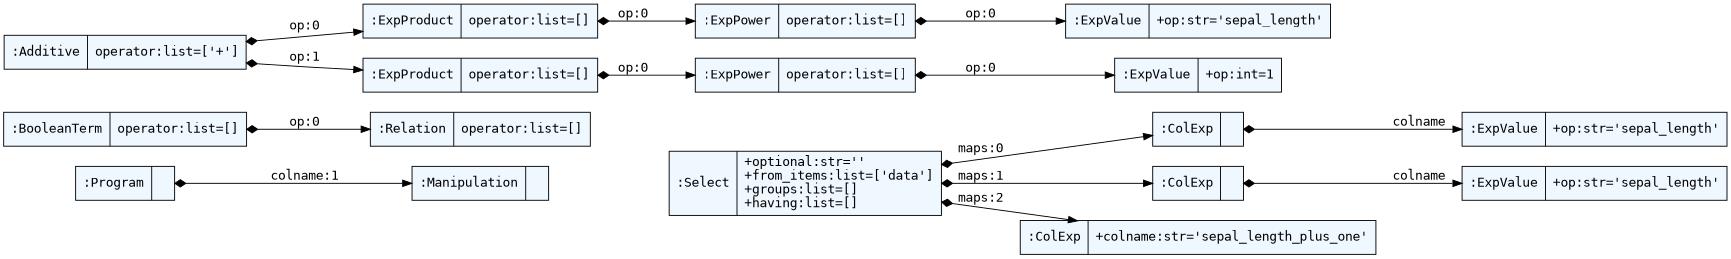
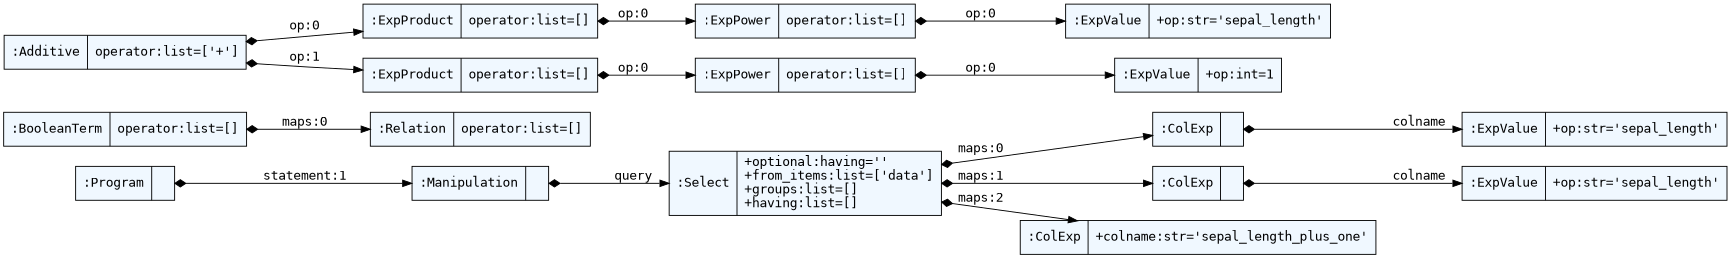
(305, 122) -> (305, 122)
(805, 162) -> (816, 162)
(305, 176) -> (305, 176)
none -> (610, 183)
